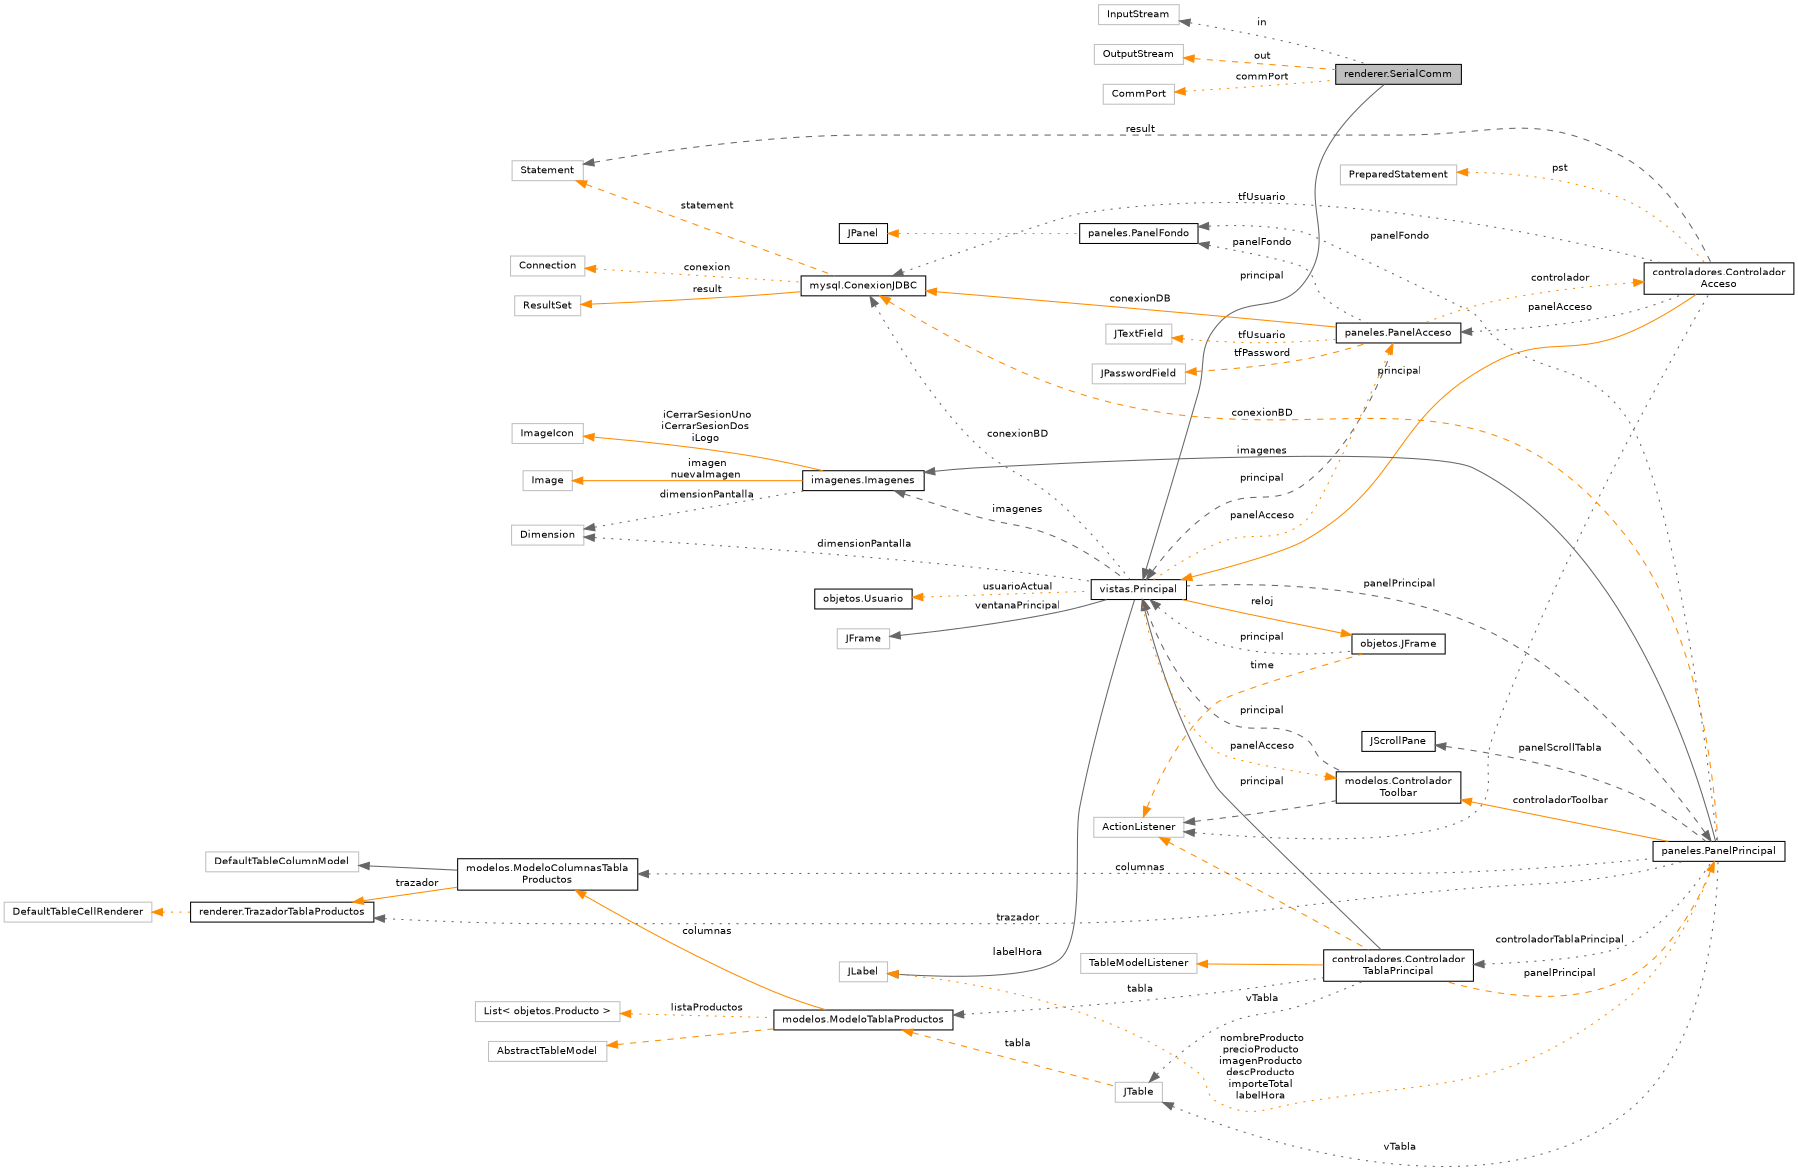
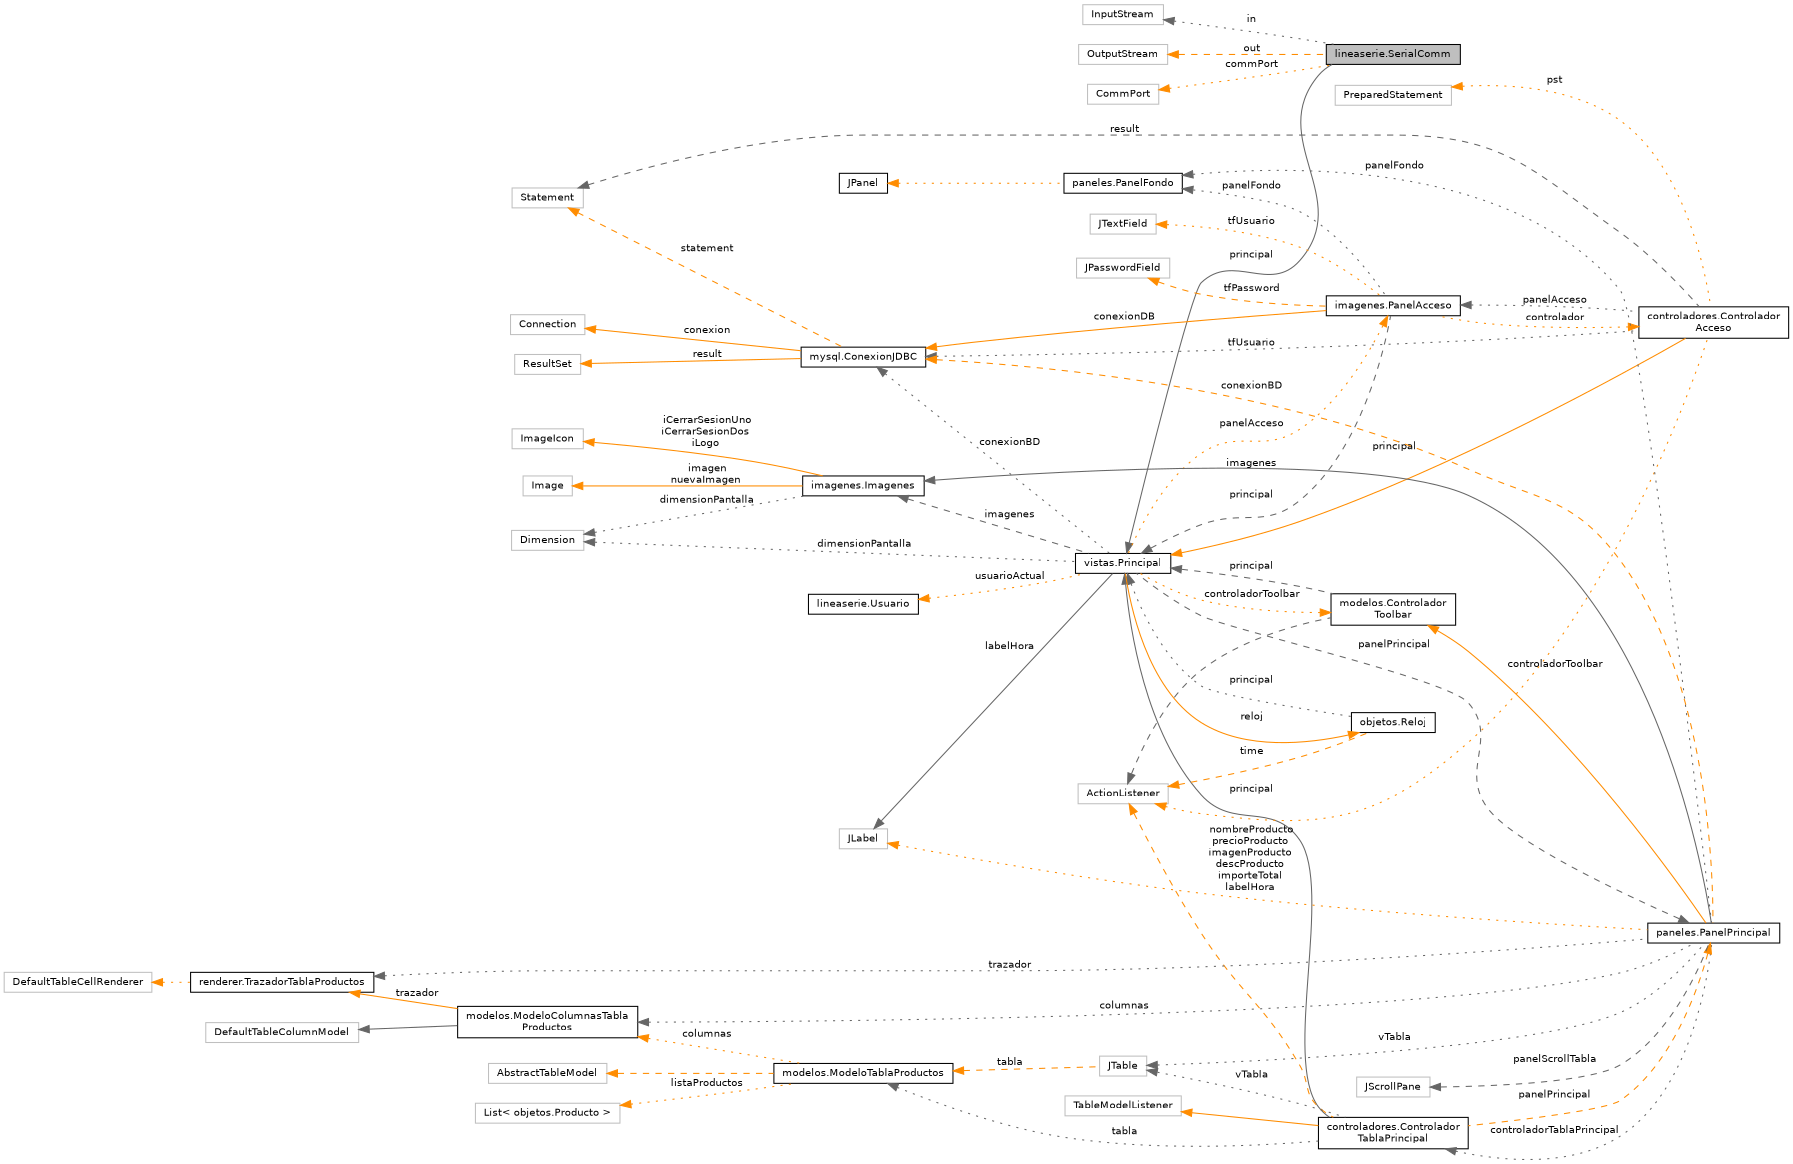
(1399, 74) -> (1393, 54)
(698, 275) -> (698, 340)
(1399, 333) -> (1393, 306)
(863, 599) -> (863, 604)
(863, 639) -> none
(1399, 644) -> (1393, 723)
(1516, 677) -> (1520, 689)
(1399, 741) -> (1393, 1087)
(1261, 746) -> (1250, 594)
(703, 959) -> (725, 1051)
